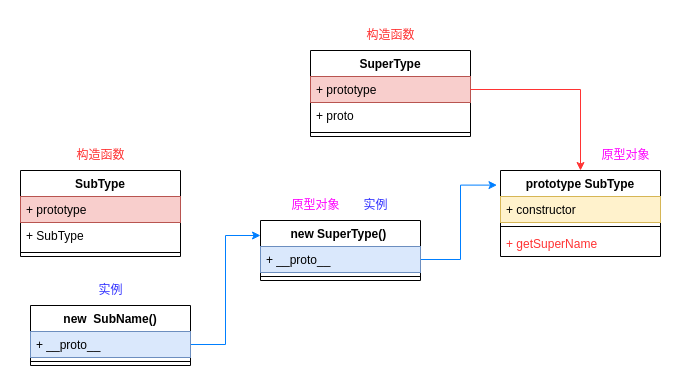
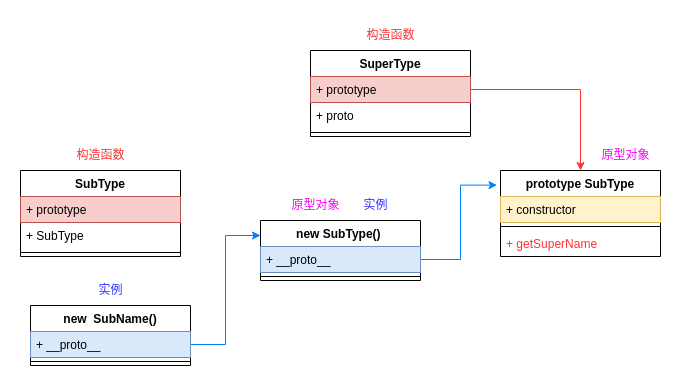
(340, 234) -> (340, 234)
